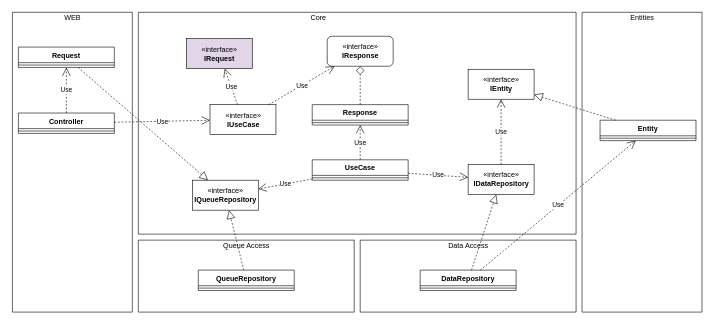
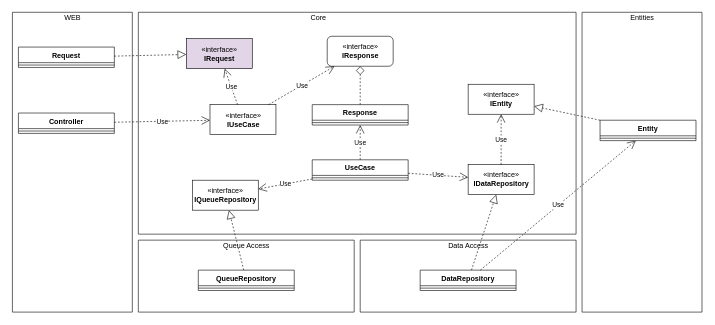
(501, 84) -> (501, 99)
(66, 91) -> none
(142, 123) -> (146, 55)
